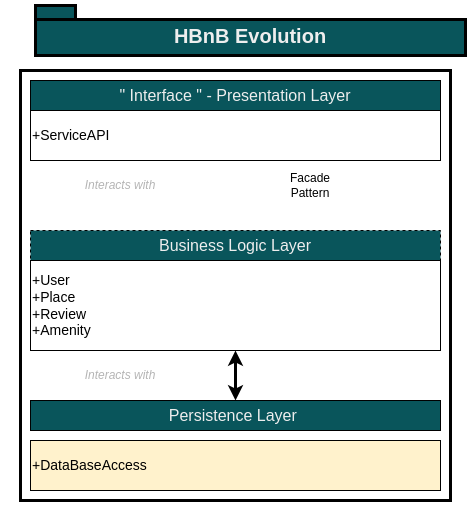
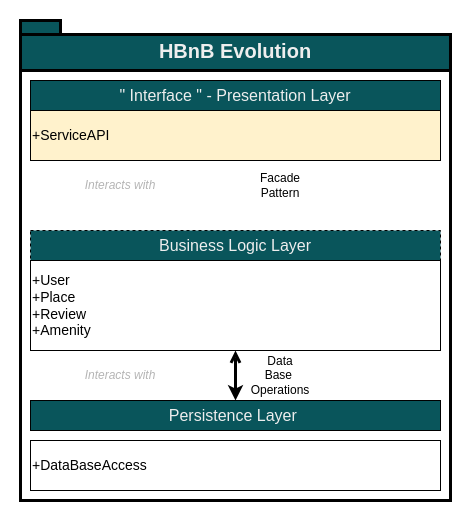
(251, 31) -> (236, 46)
(236, 136) -> (236, 136)
(311, 186) -> (281, 186)
(236, 363) -> (236, 362)
none -> (281, 376)
(236, 466) -> (236, 466)
